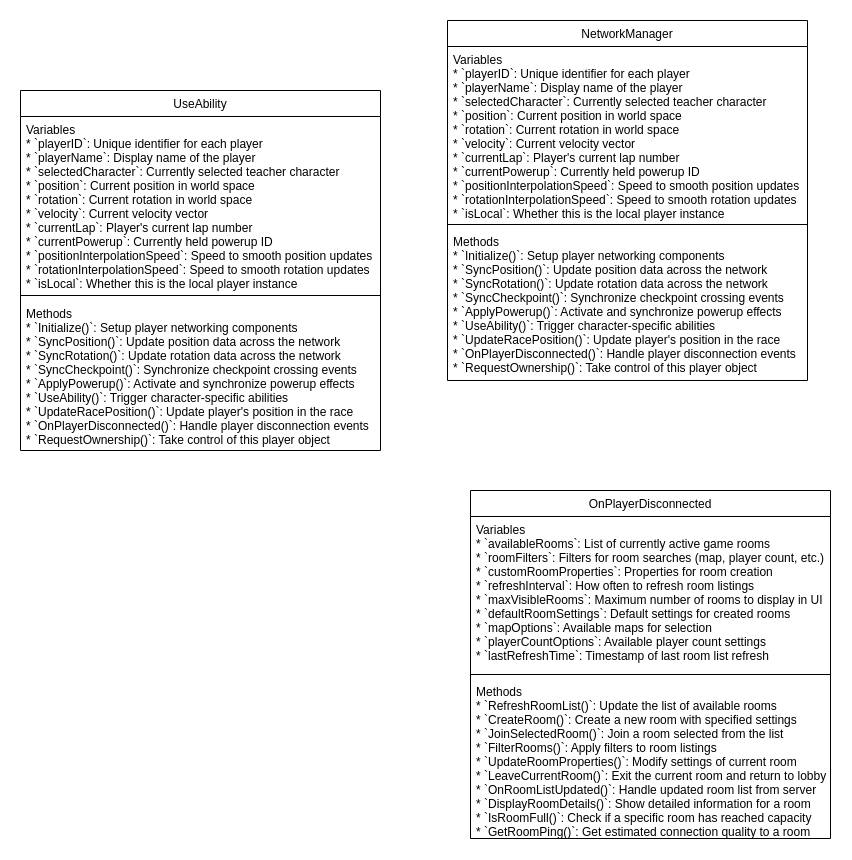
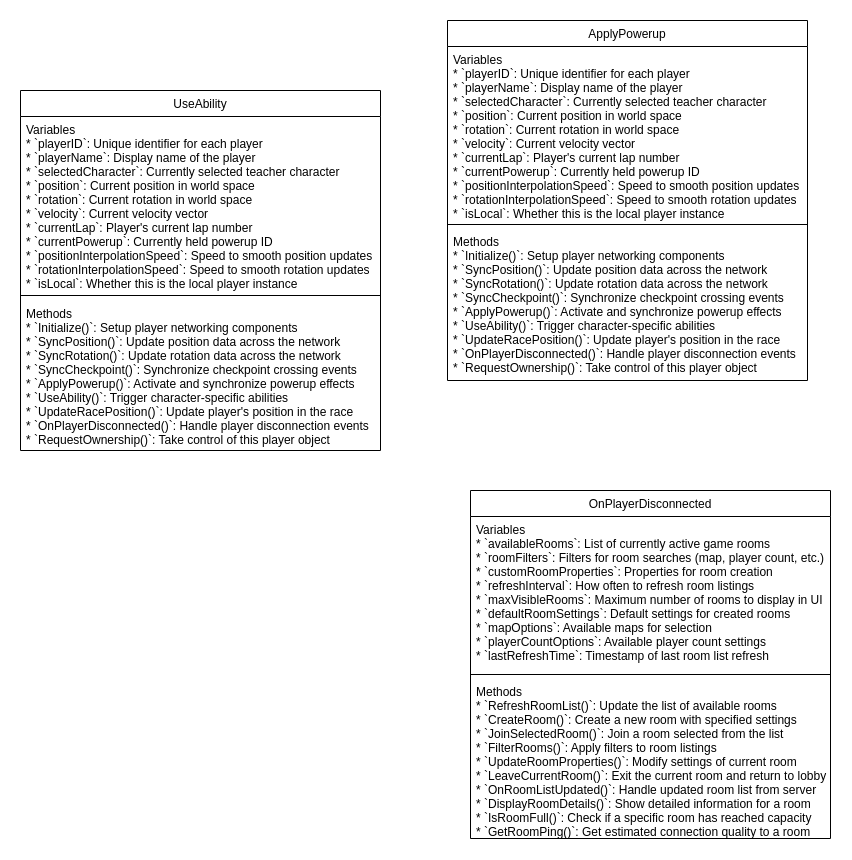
(627, 34) -> (627, 34)
